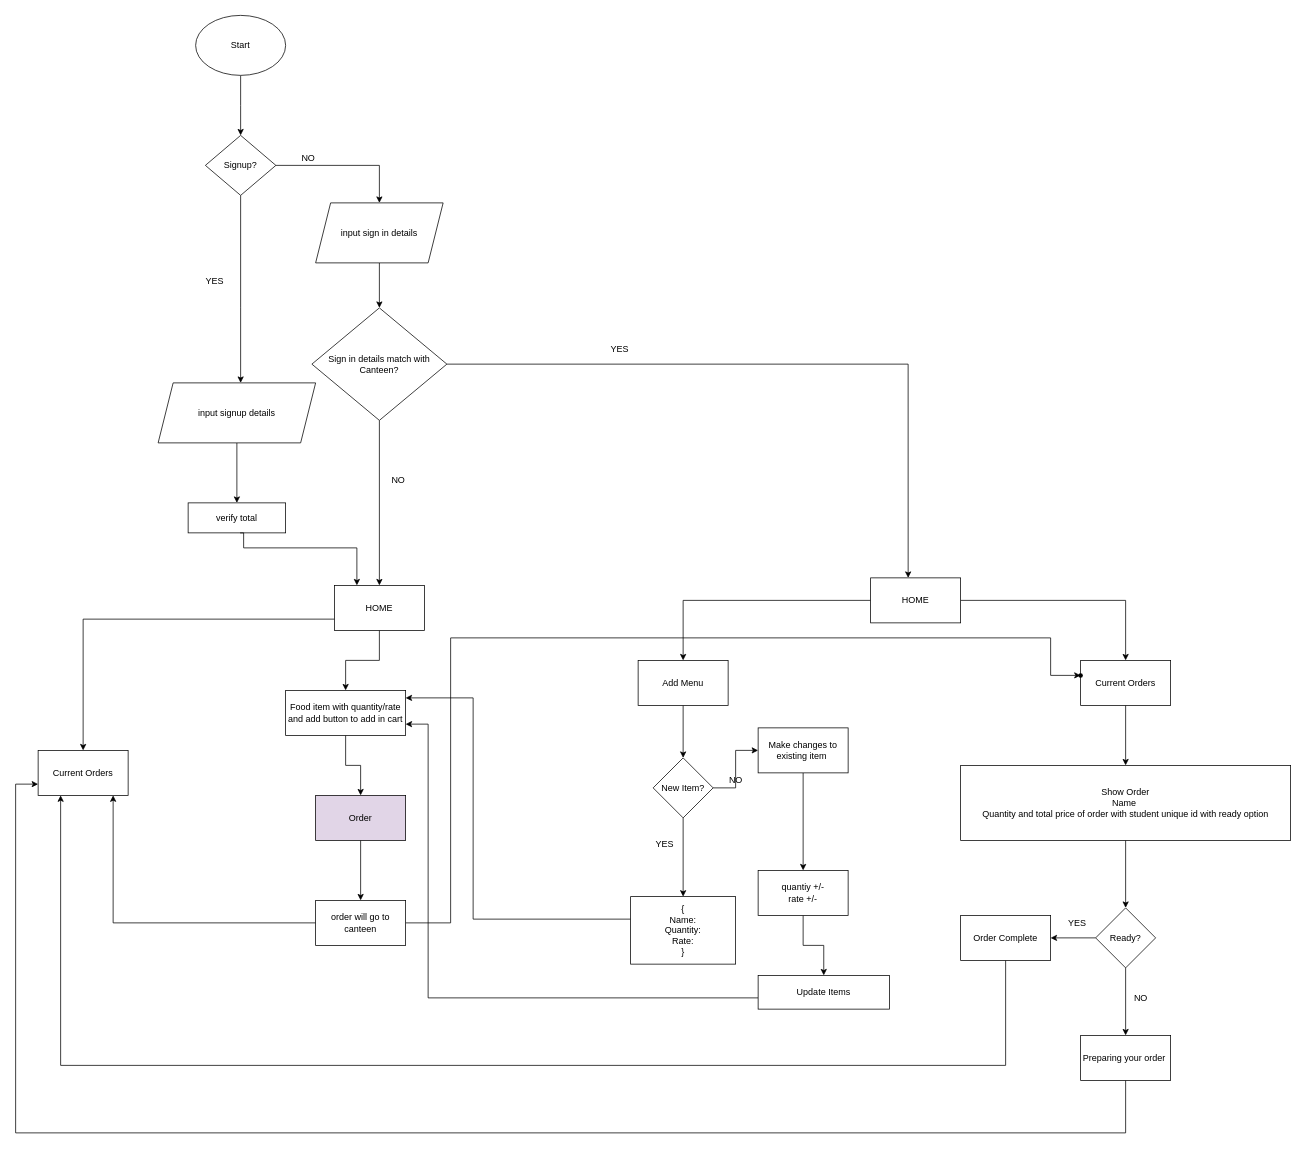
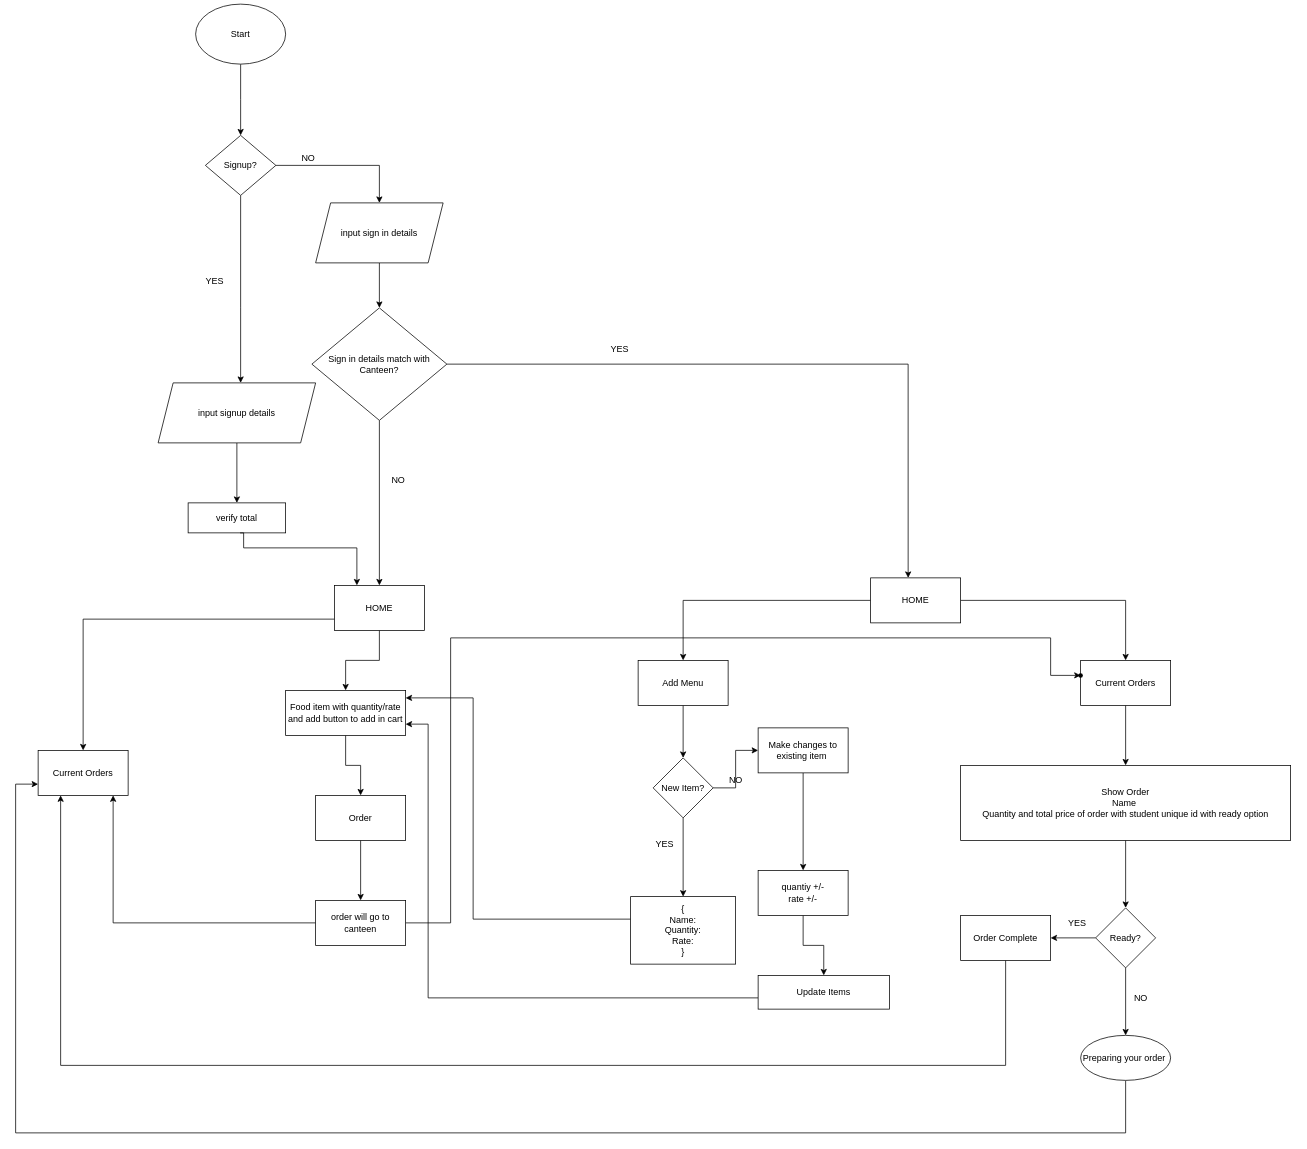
(240, 45) -> (240, 34)
(360, 818) -> (360, 818)
(1125, 1058) -> (1125, 1058)
